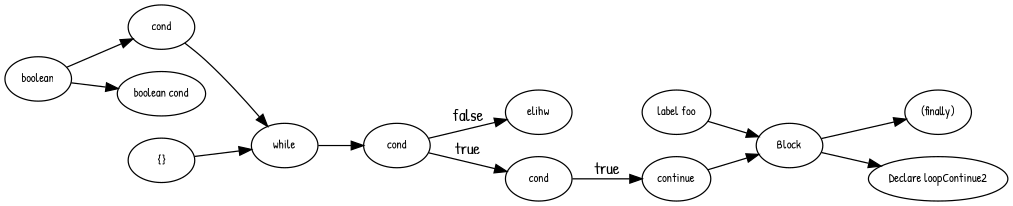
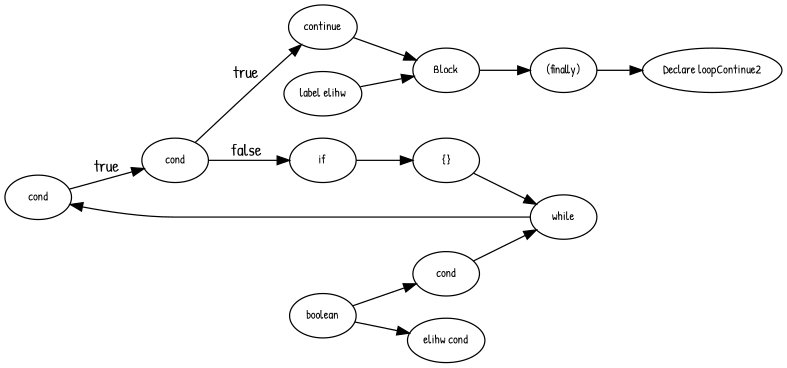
(161, 94) -> (446, 340)
(539, 112) -> none
(676, 112) -> (323, 94)
(845, 158) -> (613, 70)
none -> (323, 160)
